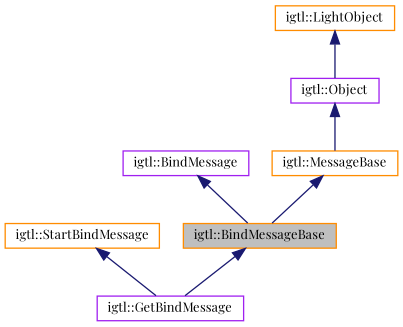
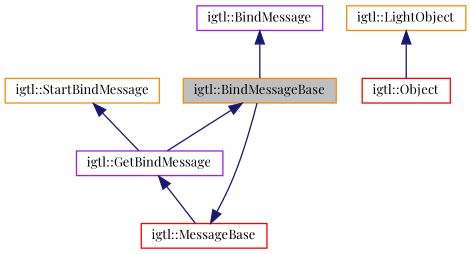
(335, 91) -> (406, 91)
(335, 134) -> (181, 205)
(335, 163) -> (204, 236)
